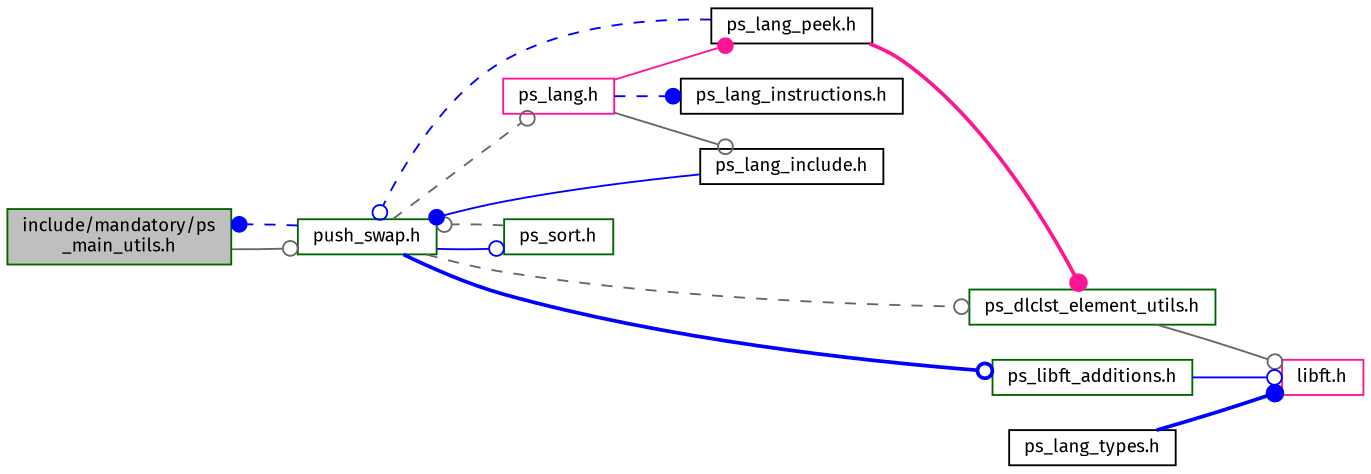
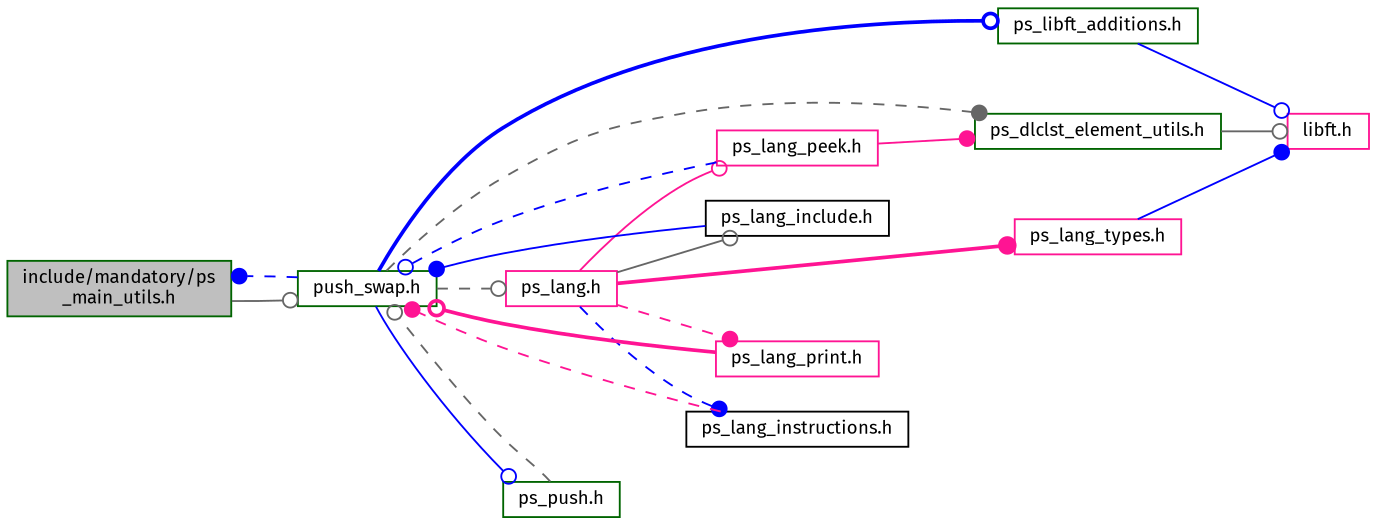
(792, 26) -> (797, 148)
(666, 64) -> (641, 214)
(989, 144) -> (919, 141)
(559, 237) -> (561, 499)
none -> (808, 265)
(689, 294) -> (657, 118)
none -> (797, 359)
none -> (568, 369)
(1212, 413) -> (1206, 187)
(1092, 448) -> (1098, 237)
